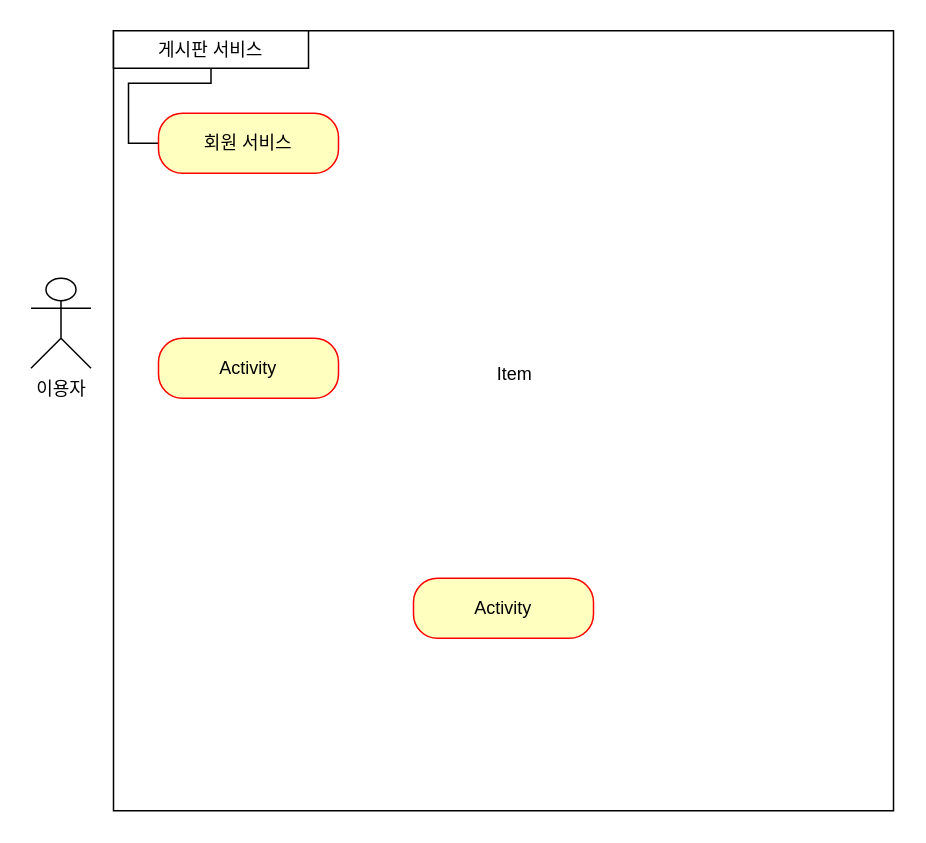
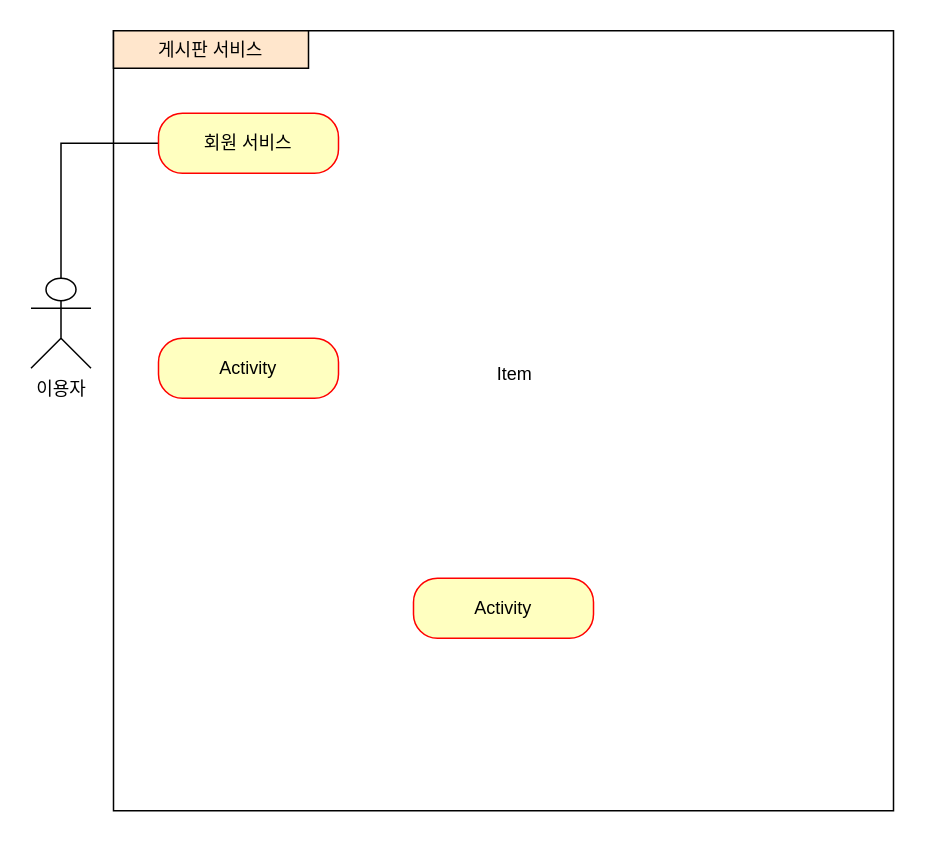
(211, 50) -> (211, 50)
(145, 83) -> (61, 176)
